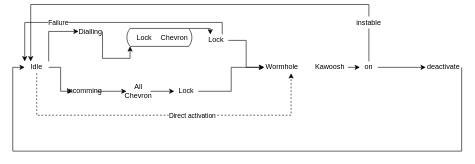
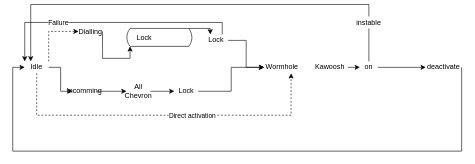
(48, 34) -> (48, 34)
(174, 38) -> none
